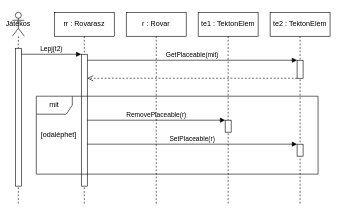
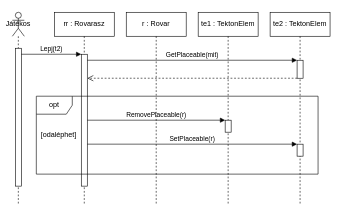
(54, 105) -> (54, 105)
